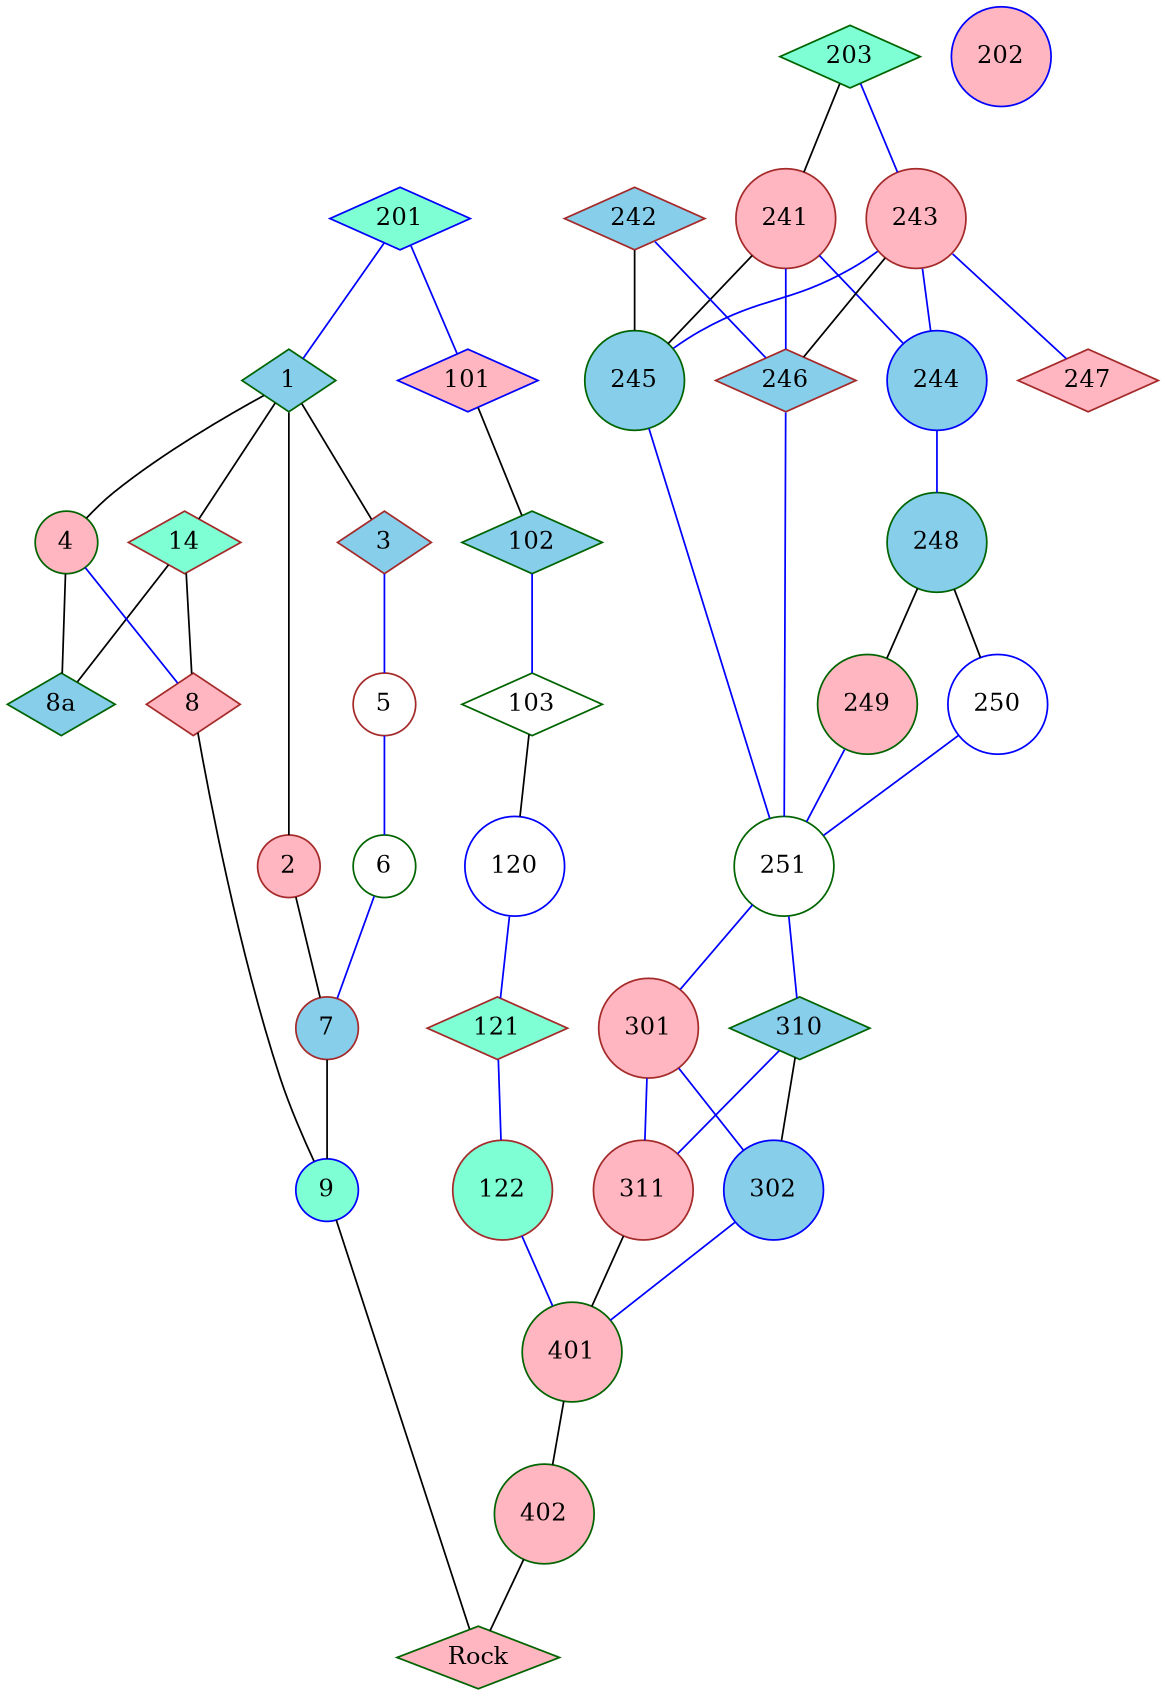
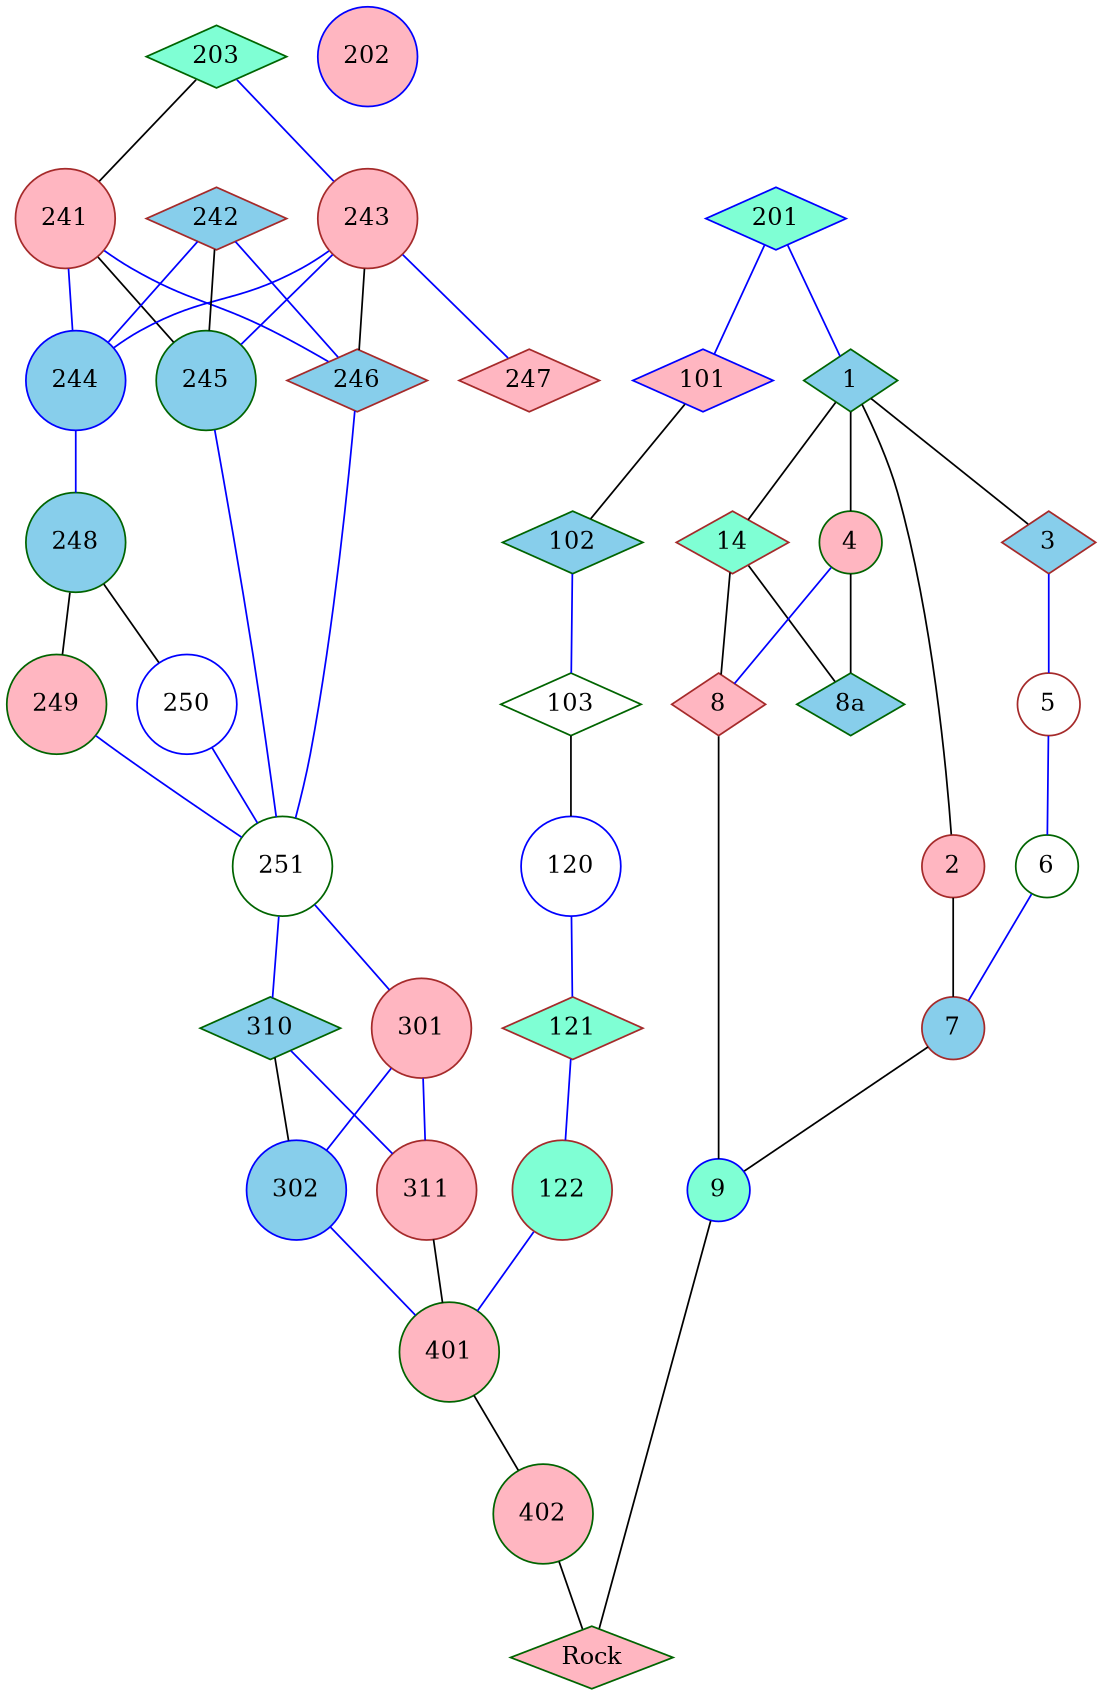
none -> (153, 292)
